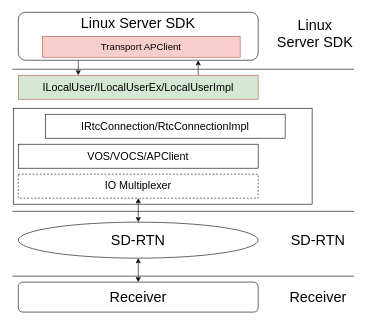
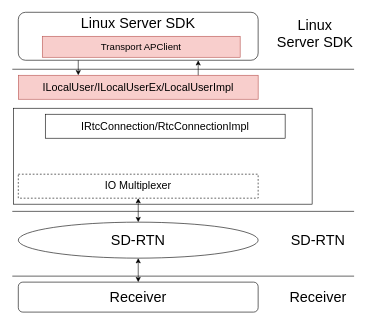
(138, 87) -> (138, 87)
(138, 156) -> none
